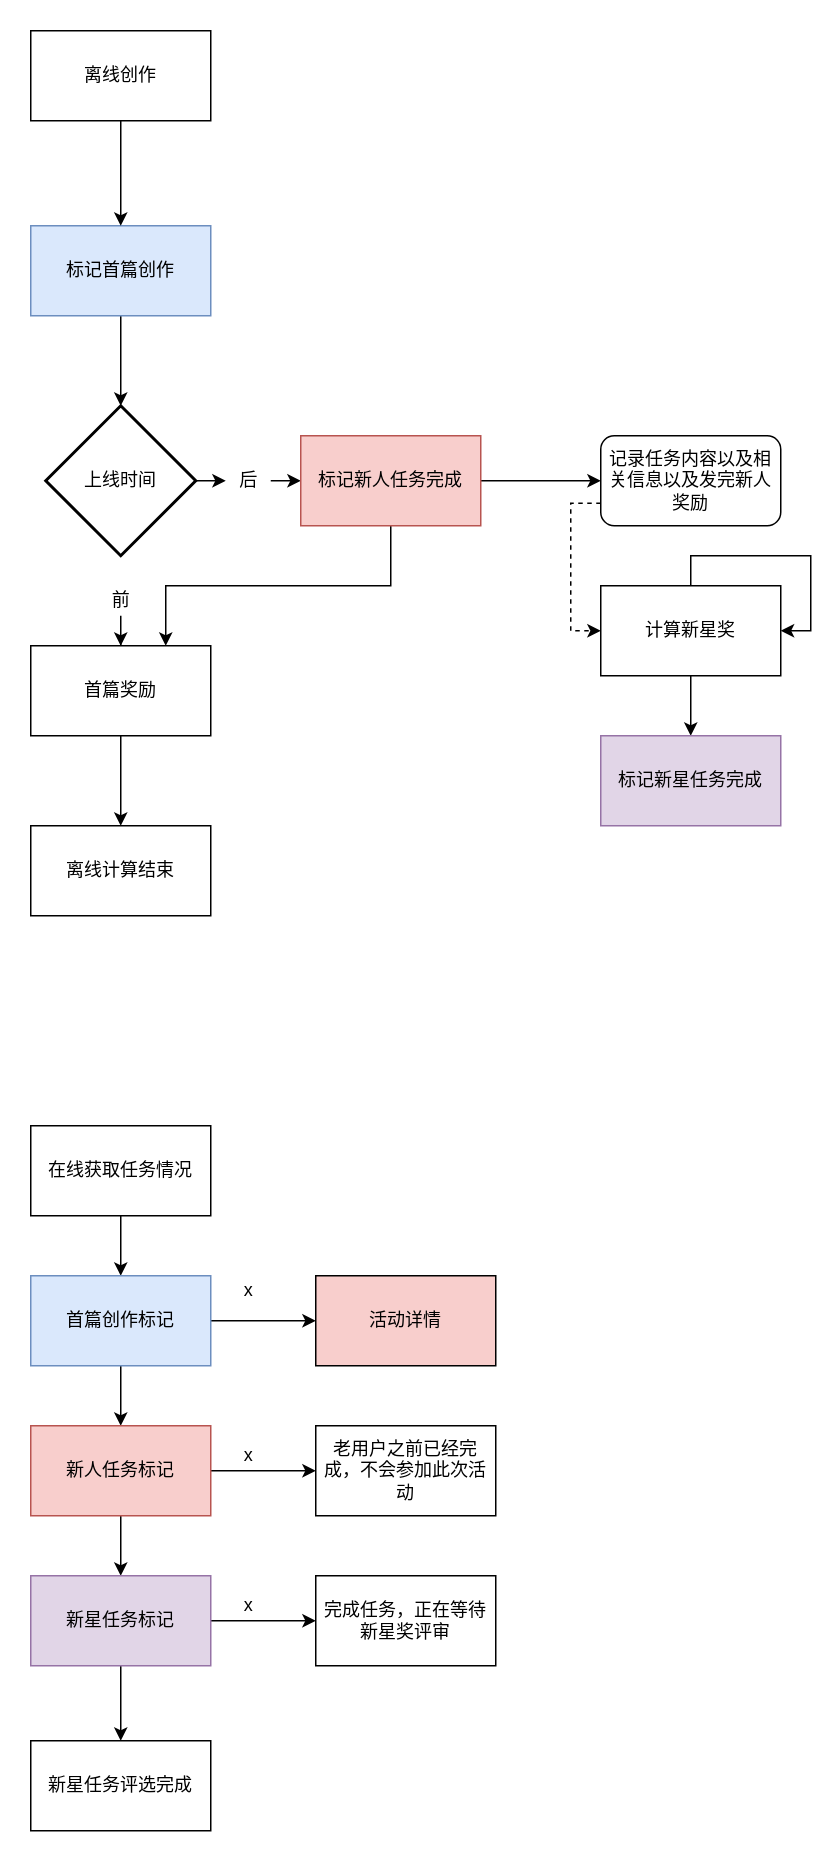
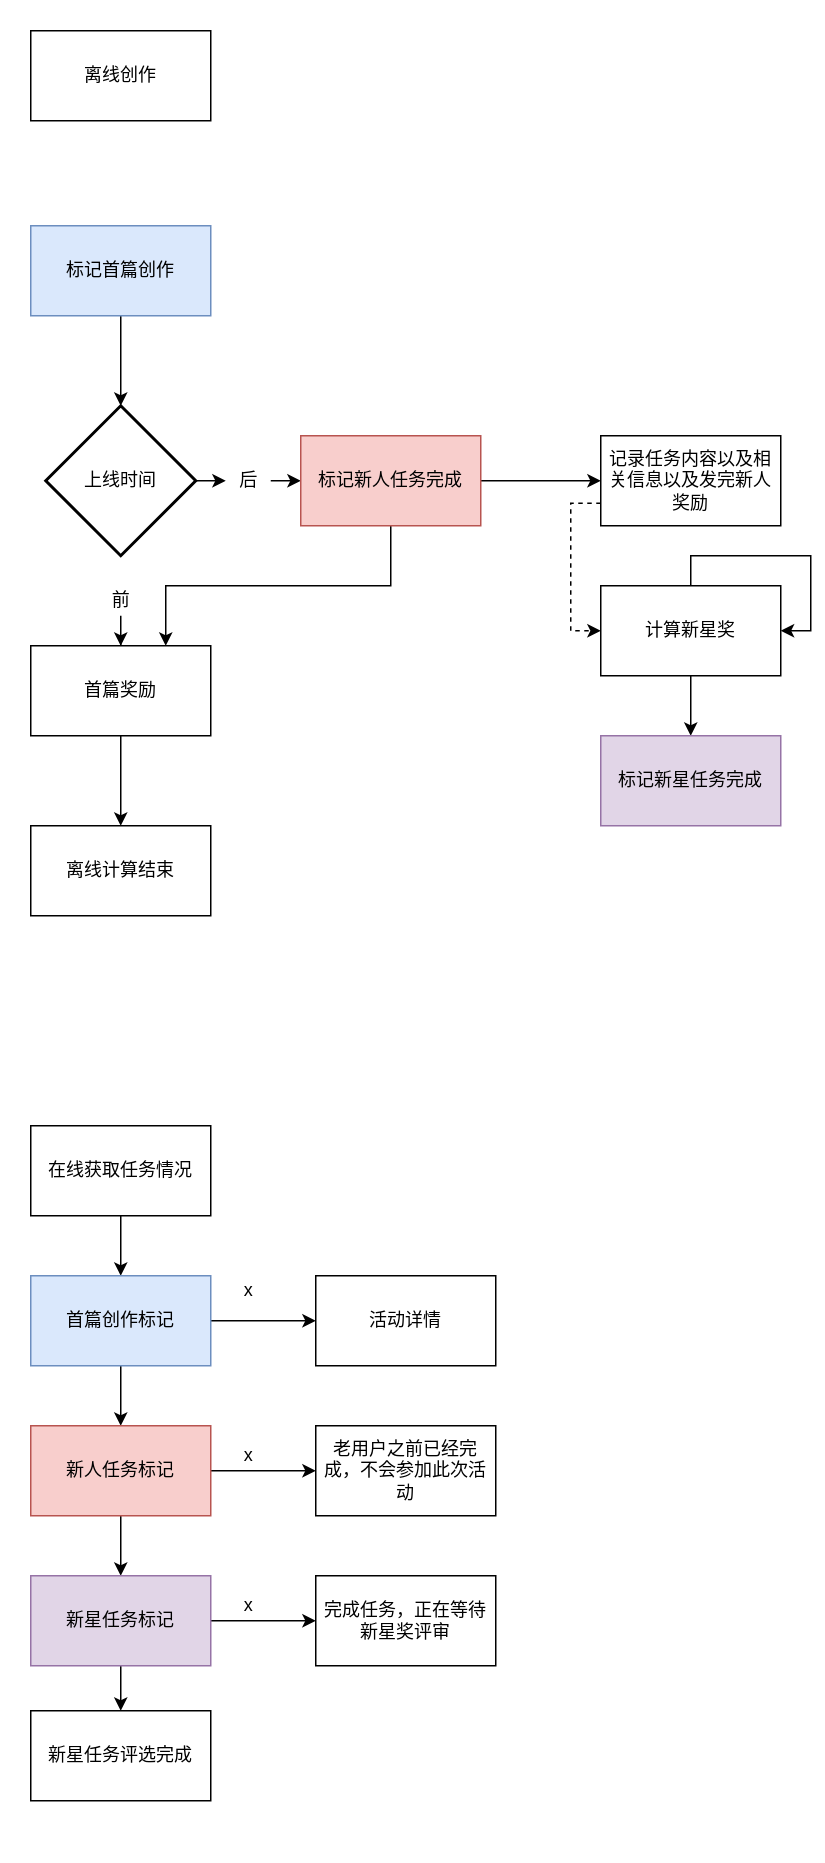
(121, 168) -> none
(691, 481) -> (691, 481)
(406, 1321) -> (406, 1321)
(121, 1786) -> (121, 1756)
